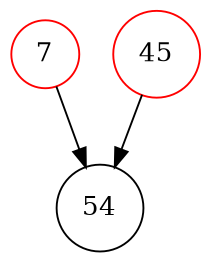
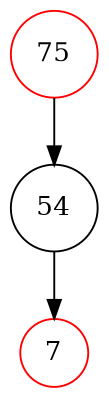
(157, 54) -> (54, 54)
(68, 118) -> (54, 276)
